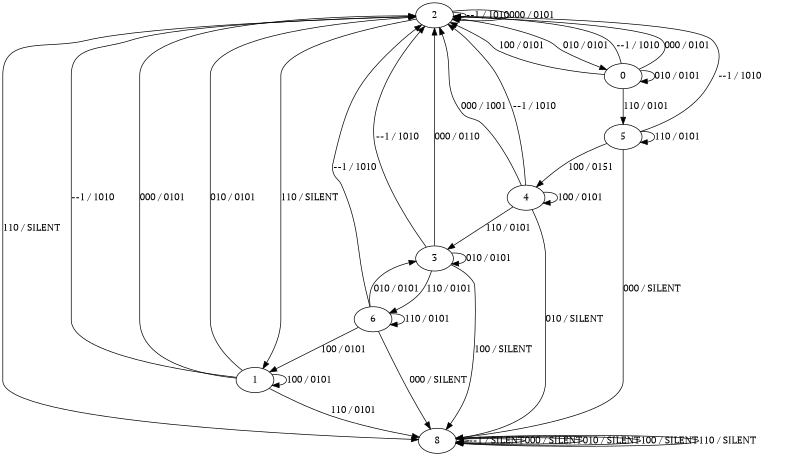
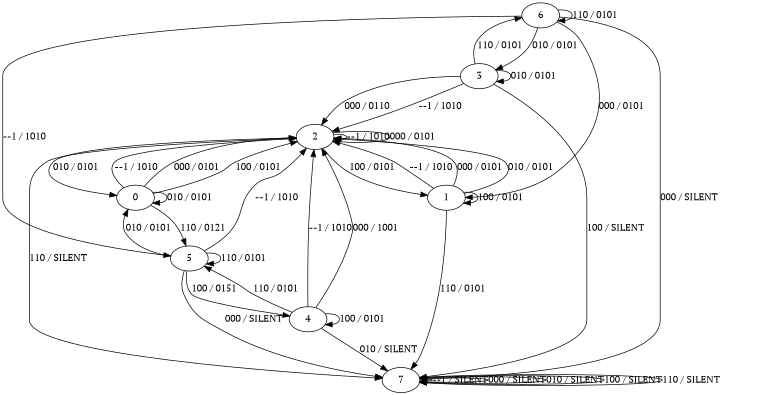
(646, 107) -> (203, 228)
(334, 157) -> (108, 38)
(310, 198) -> (372, 167)
(483, 226) -> (251, 293)
none -> (138, 245)
(343, 350) -> (621, 107)
(437, 441) -> (401, 380)
